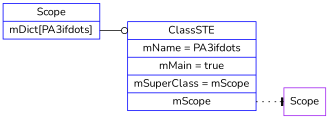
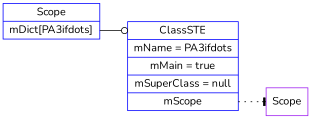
(192, 84) -> (183, 84)
